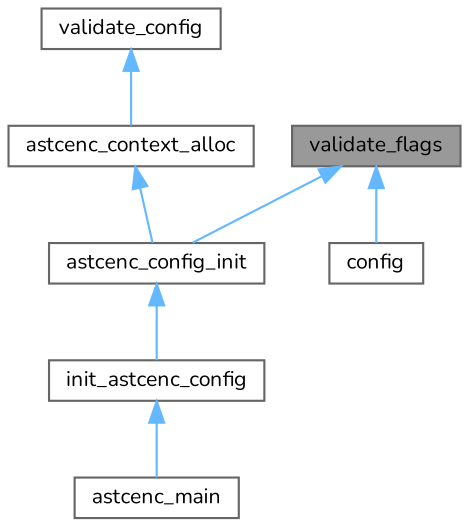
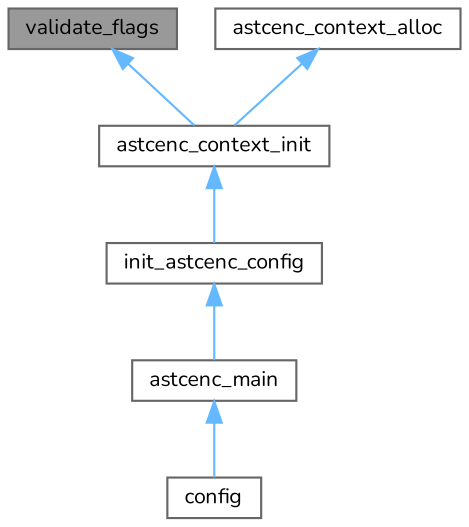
(131, 29) -> none
(376, 216) -> (214, 450)
(157, 263) -> (214, 146)
